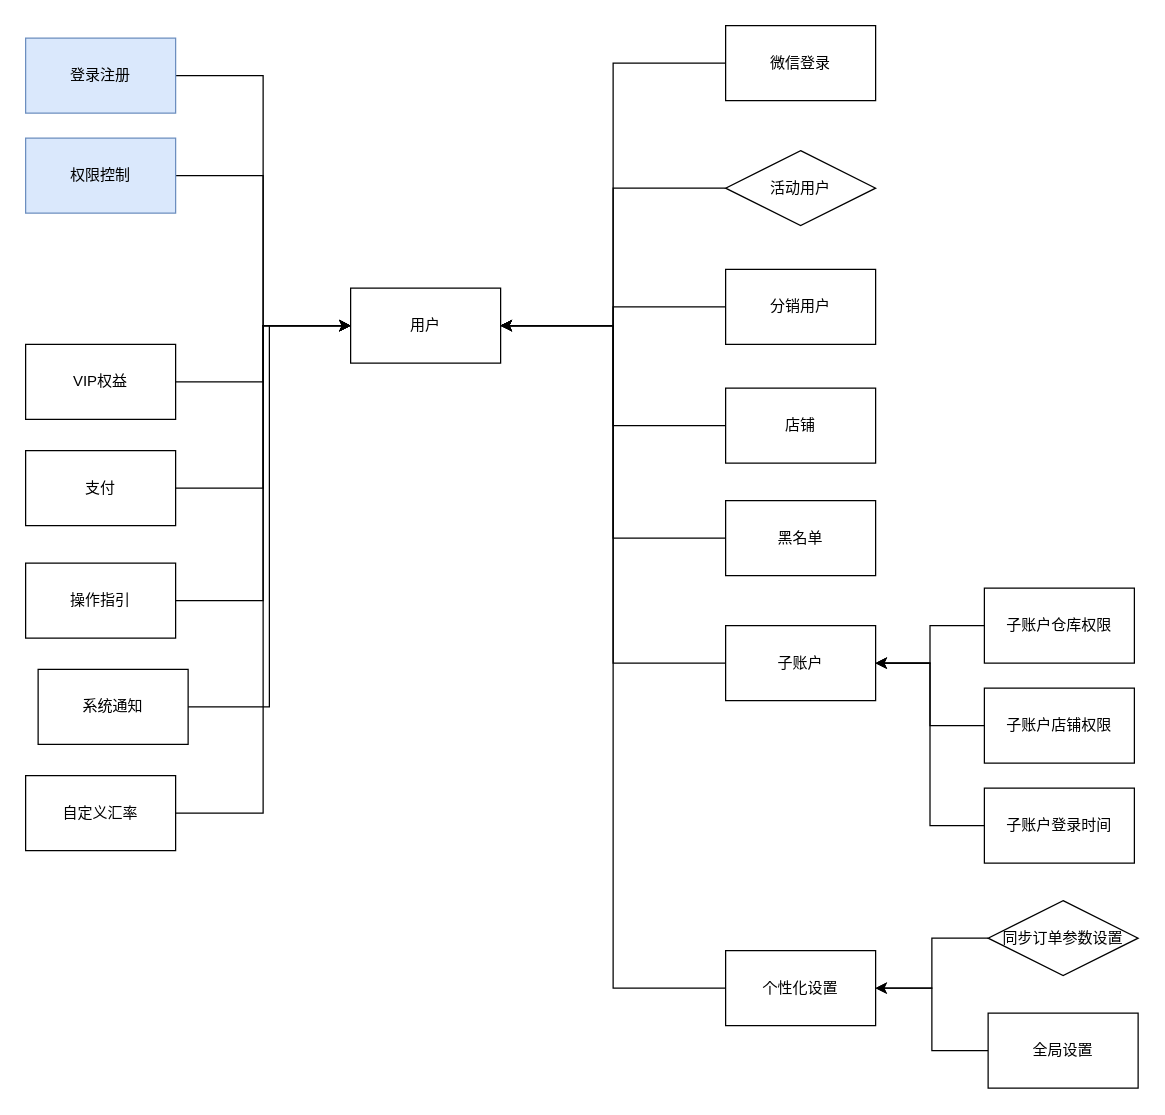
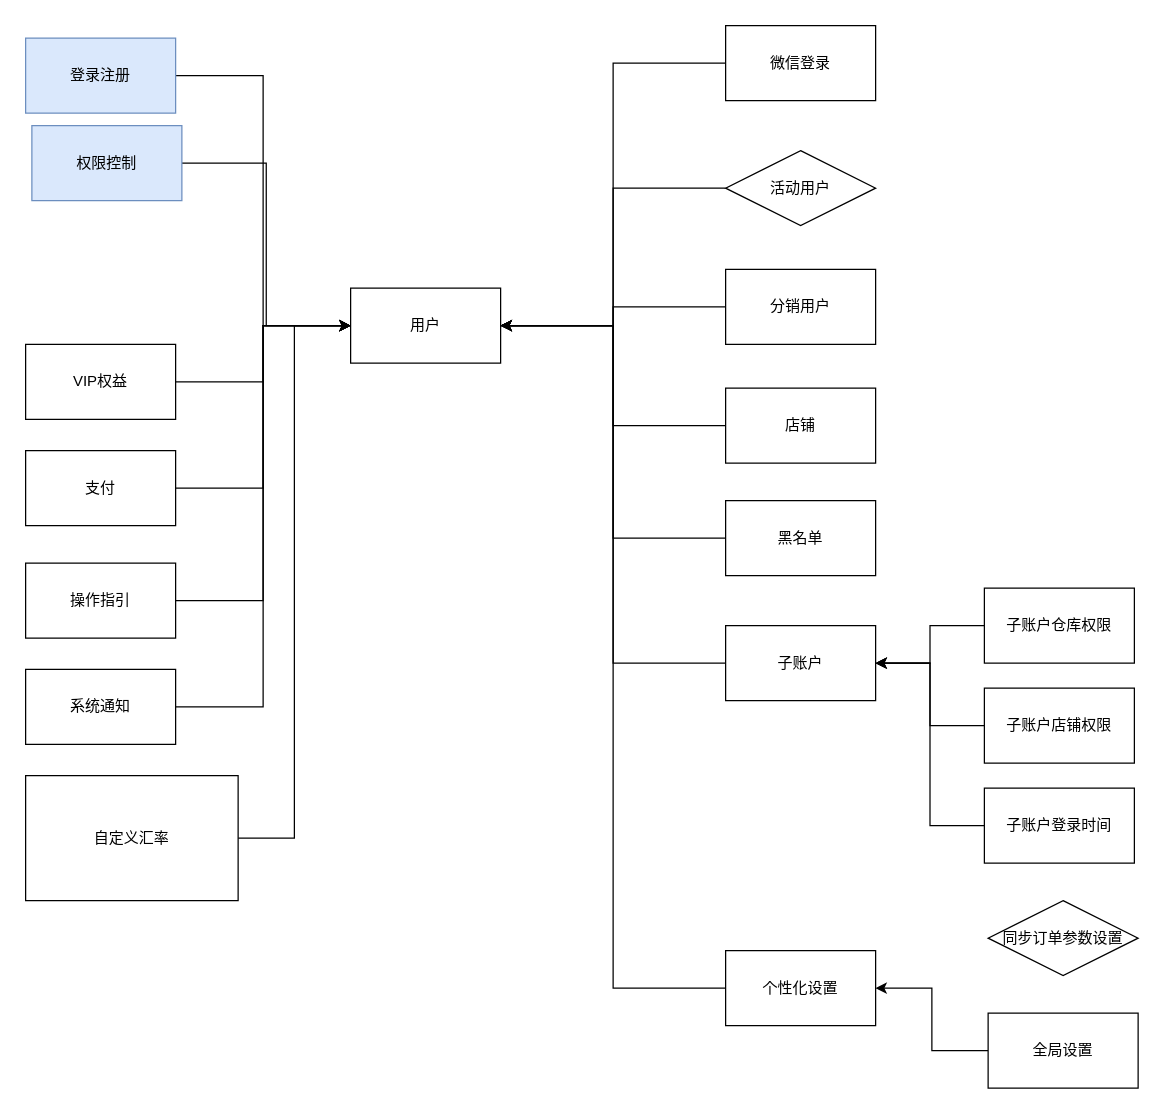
(101, 176) -> (107, 163)
(113, 707) -> (101, 707)
(101, 813) -> (132, 838)
(936, 938) -> none
